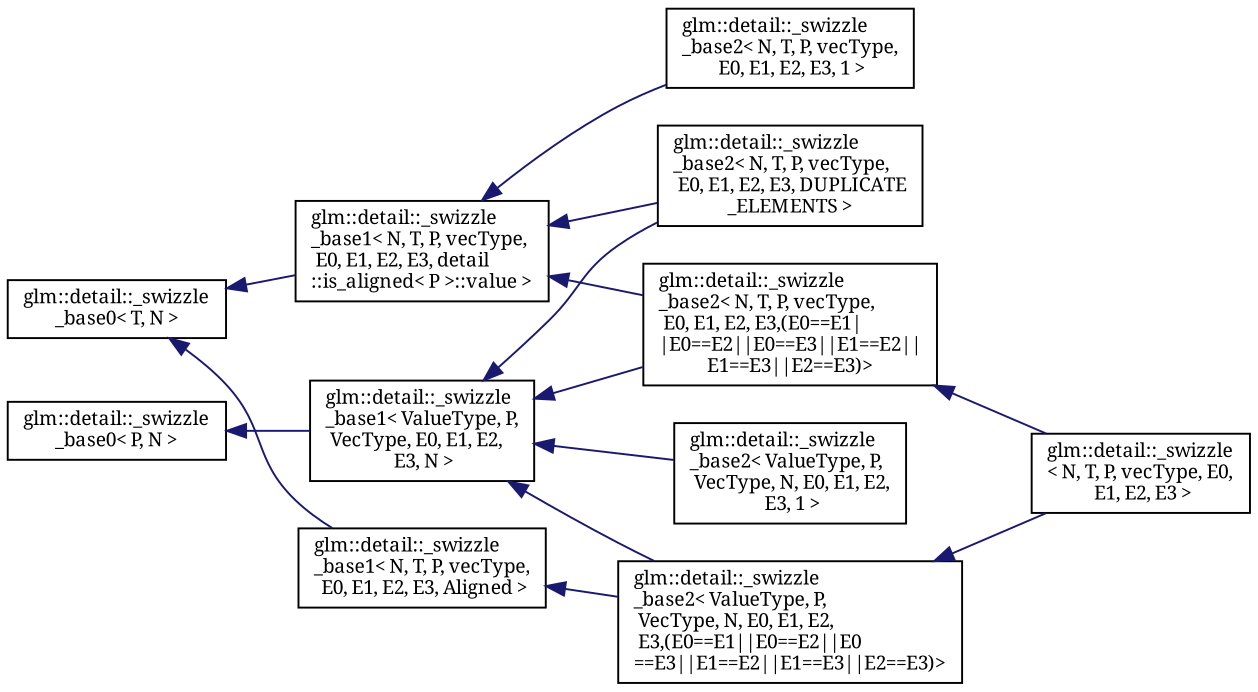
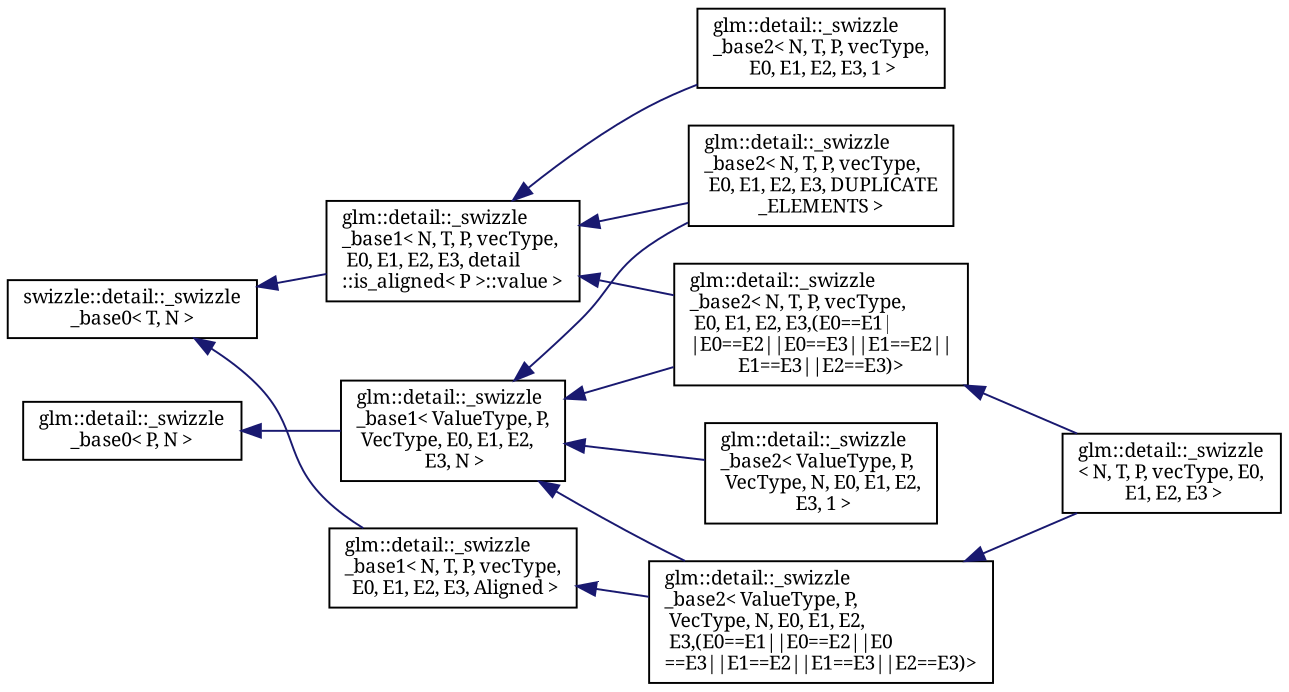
(117, 309) -> (132, 309)
